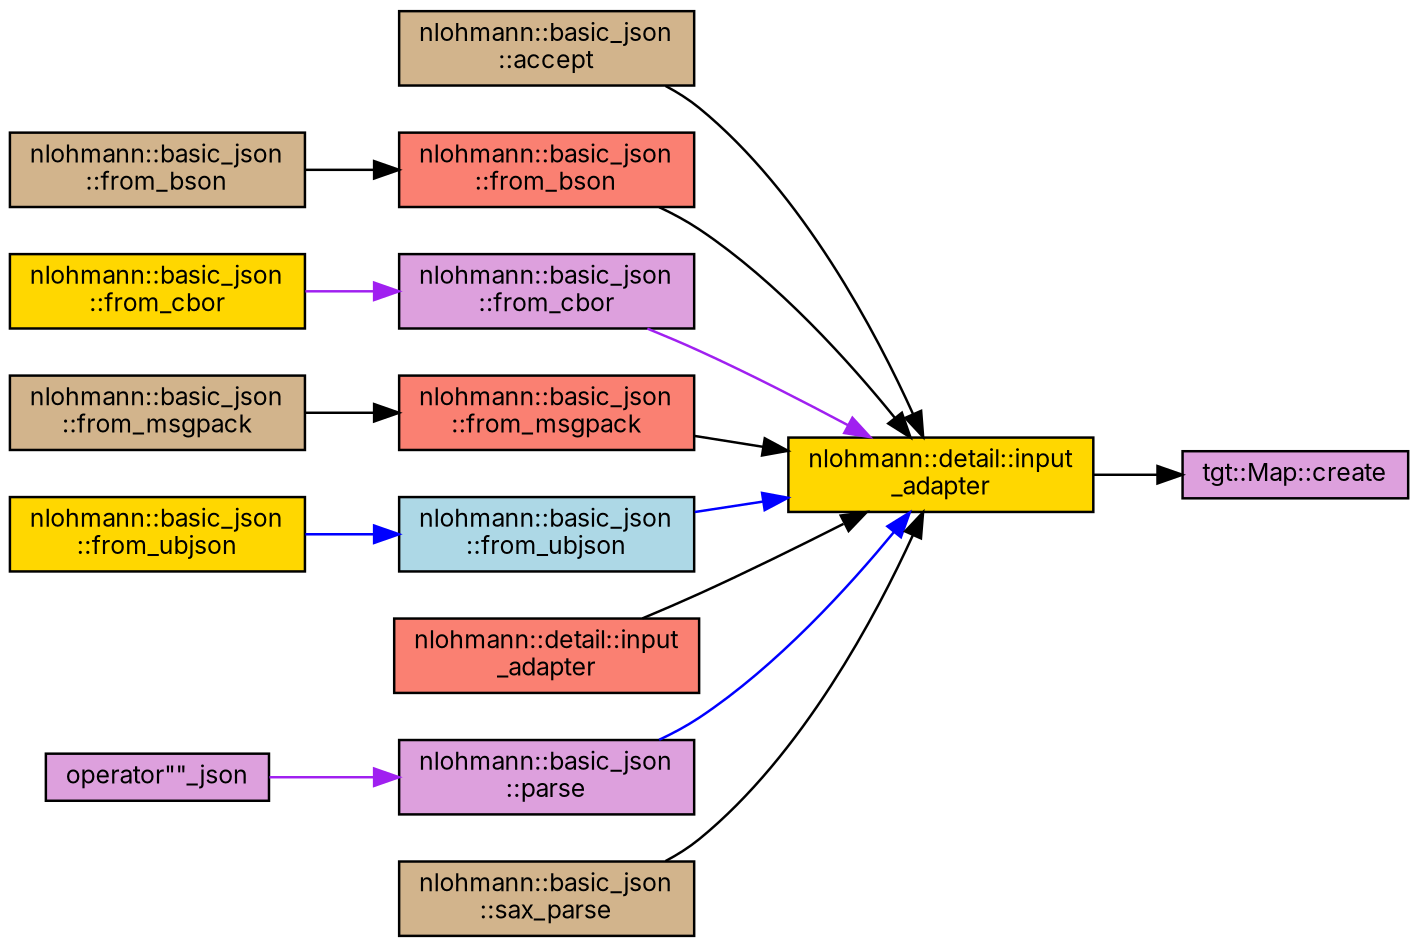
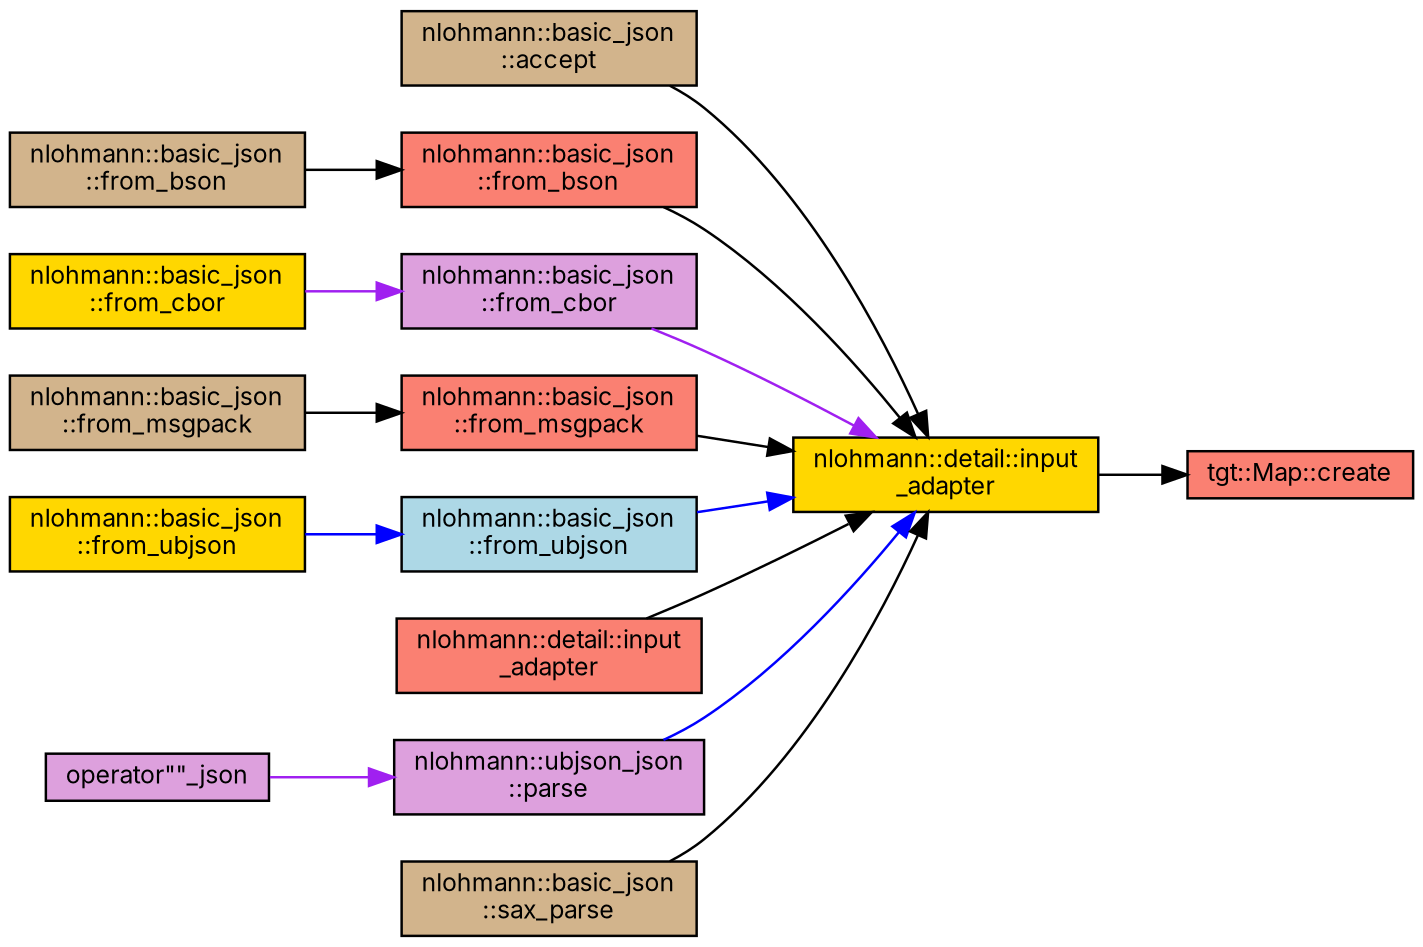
(1295, 475) -> (1300, 475)
(547, 777) -> (549, 777)
